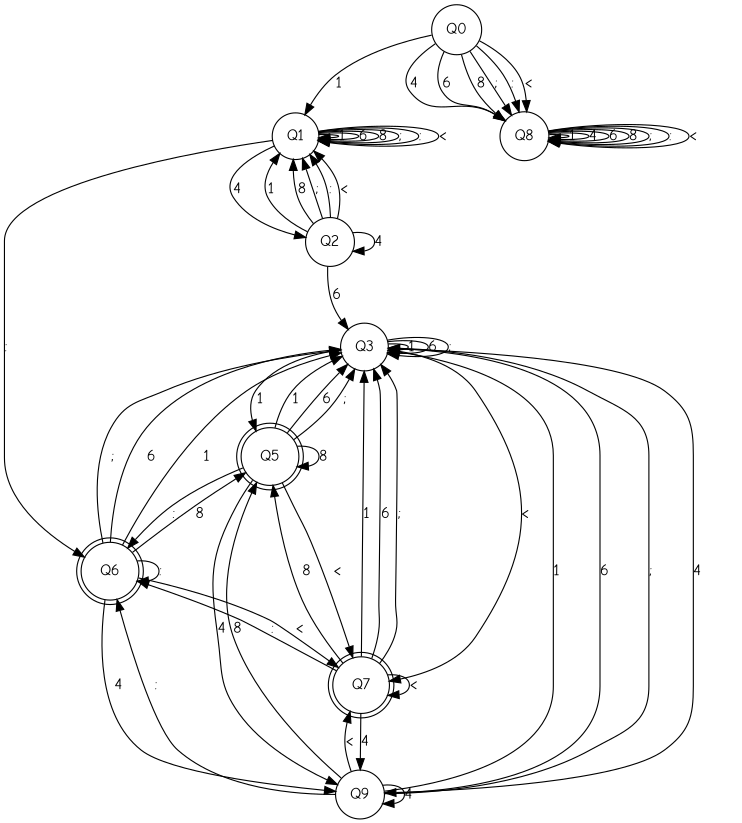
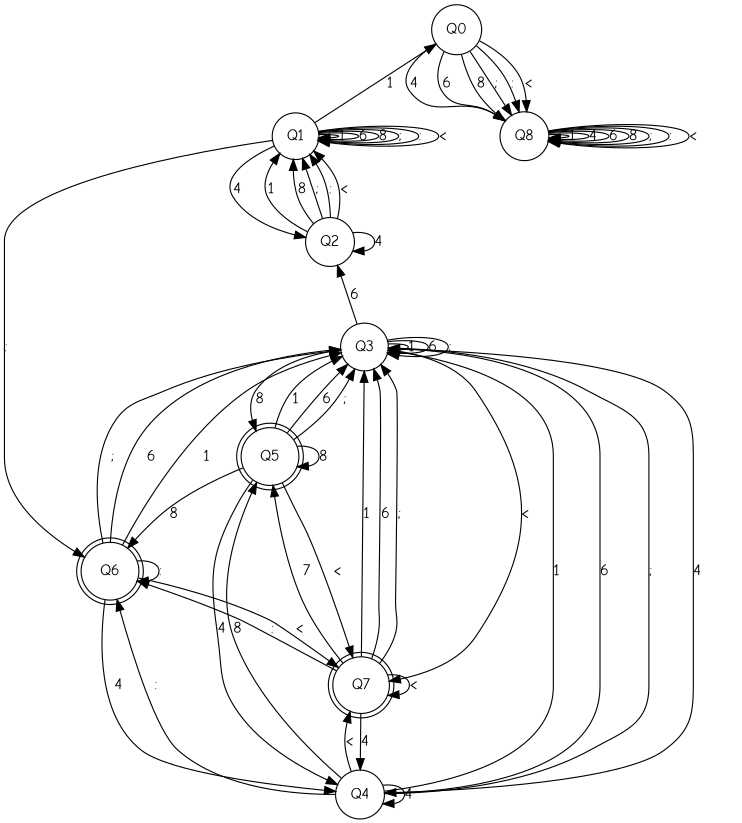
(363, 58) -> (371, 87)
(330, 295) -> (349, 300)
(260, 399) -> (260, 399)
(174, 514) -> (174, 514)
(183, 514) -> none
(307, 571) -> (307, 571)
(360, 795) -> (360, 795)
